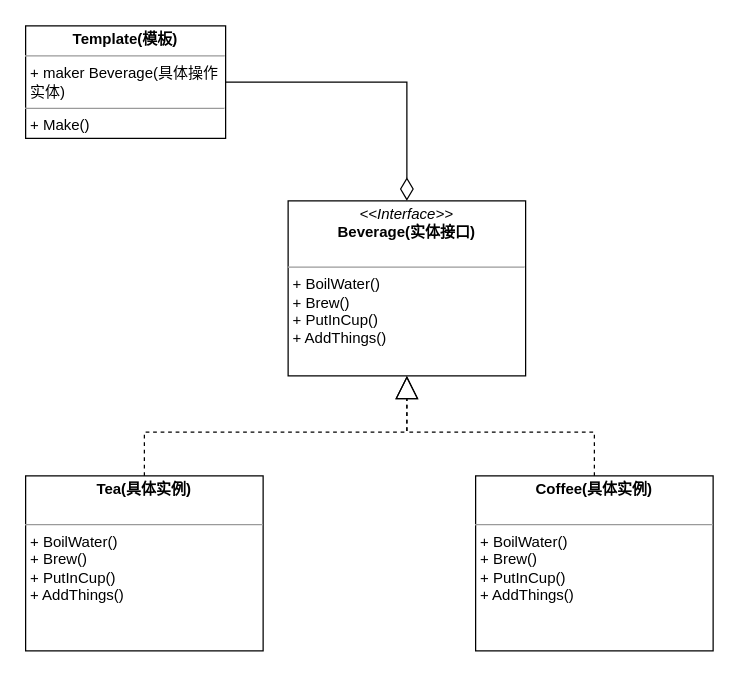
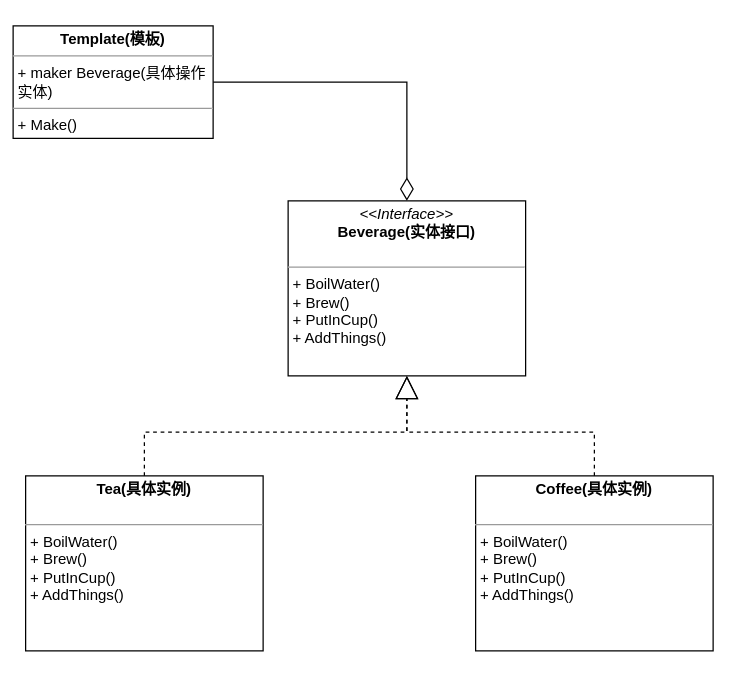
(126, 82) -> (113, 82)
